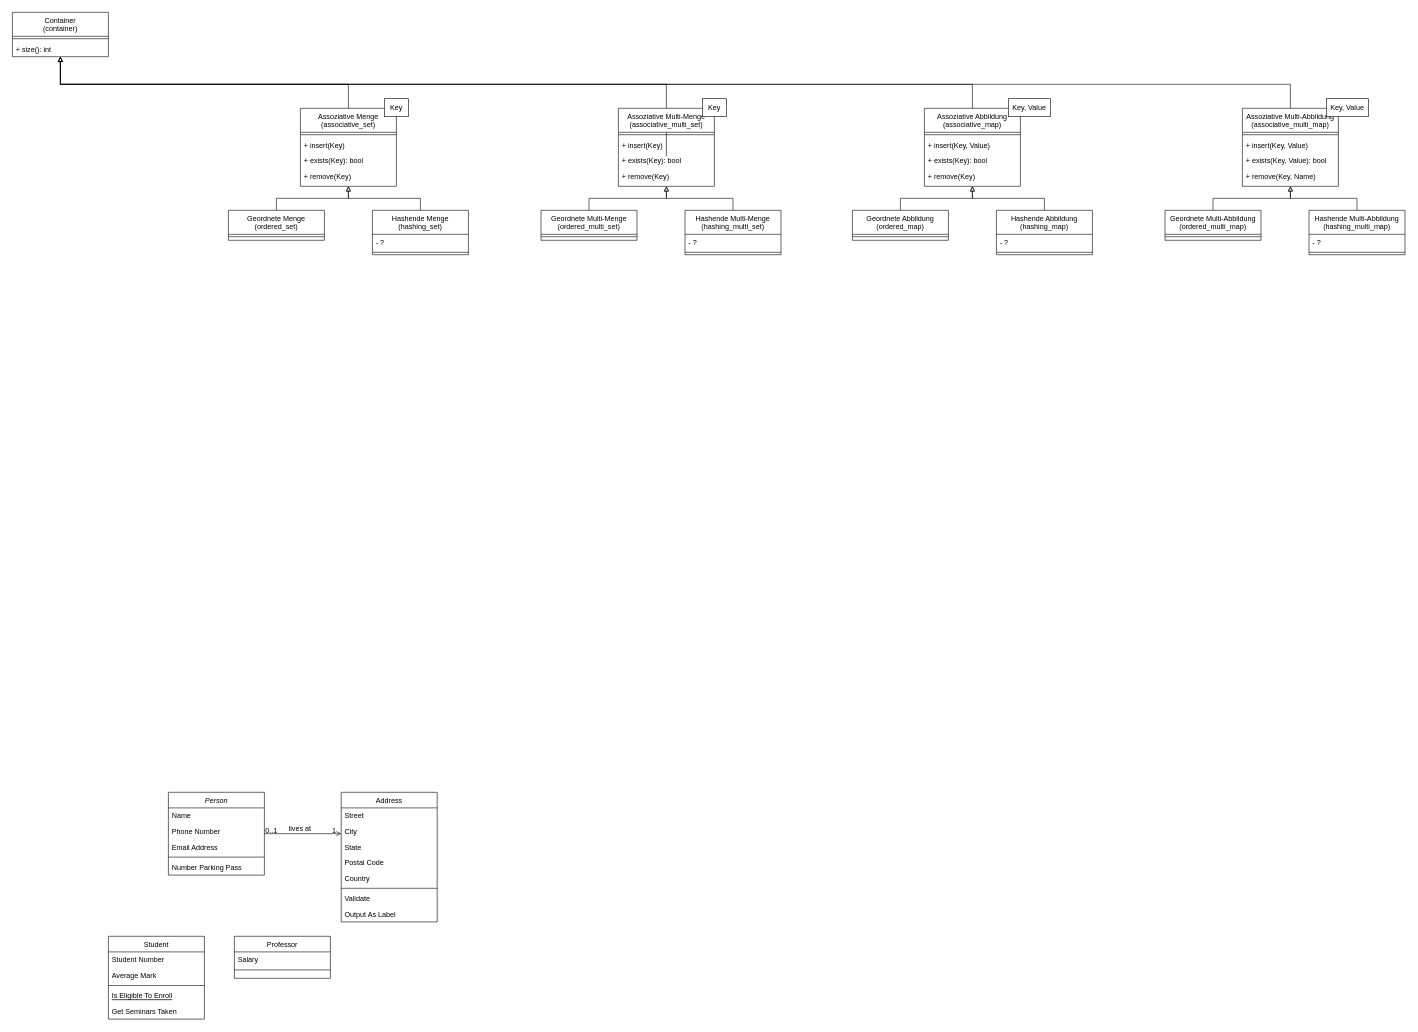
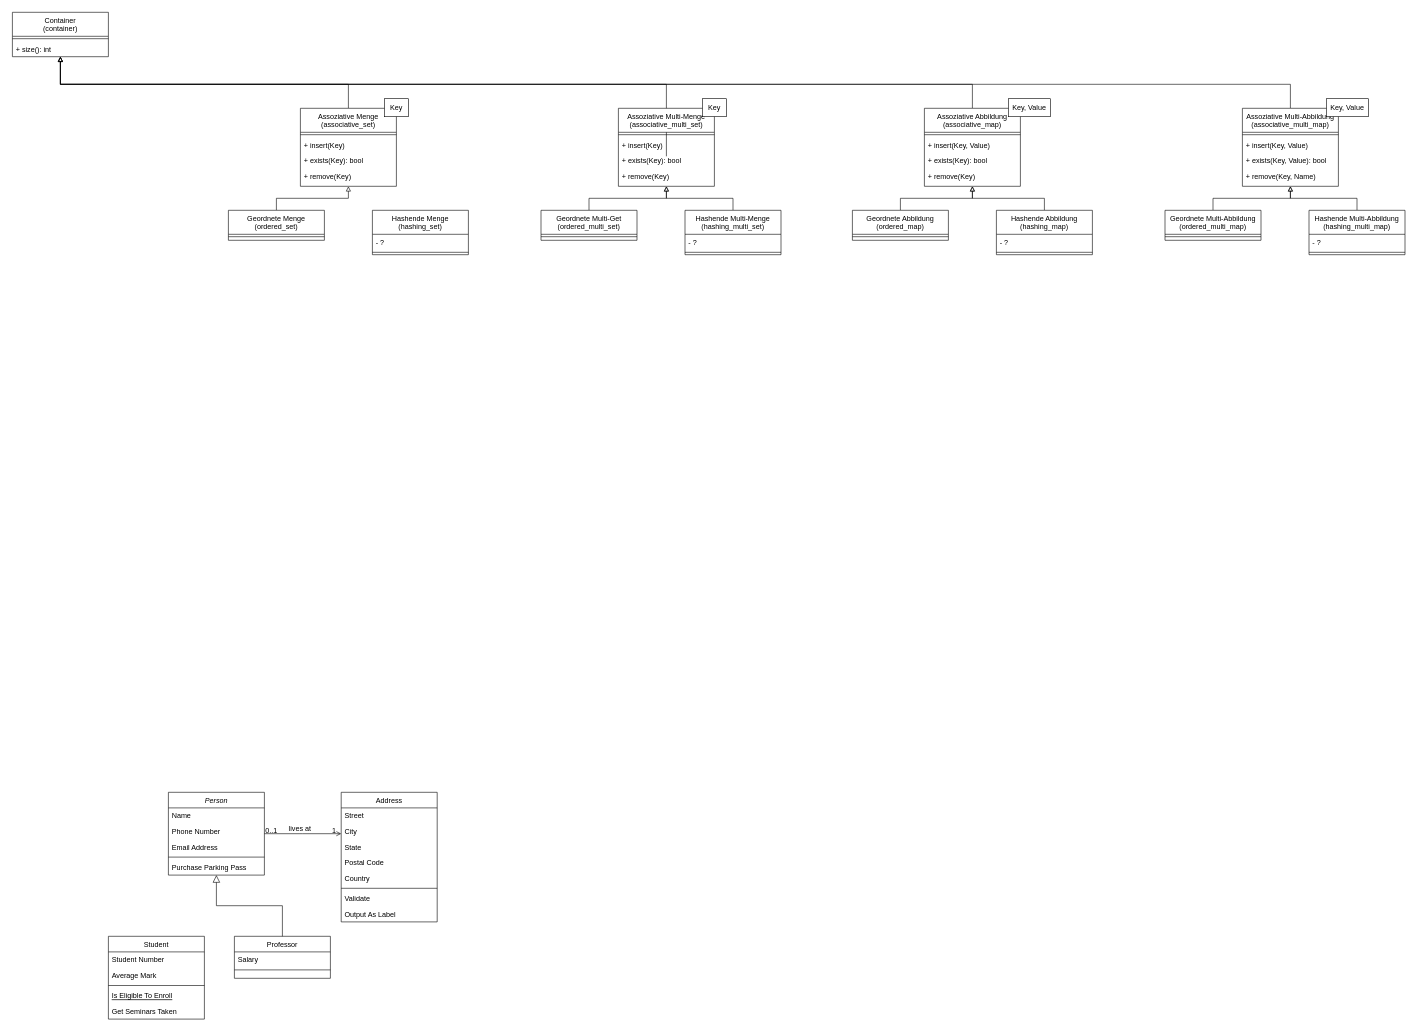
(391, 198) -> none
(589, 218) -> (589, 218)
(207, 868) -> (211, 868)
none -> (253, 906)
